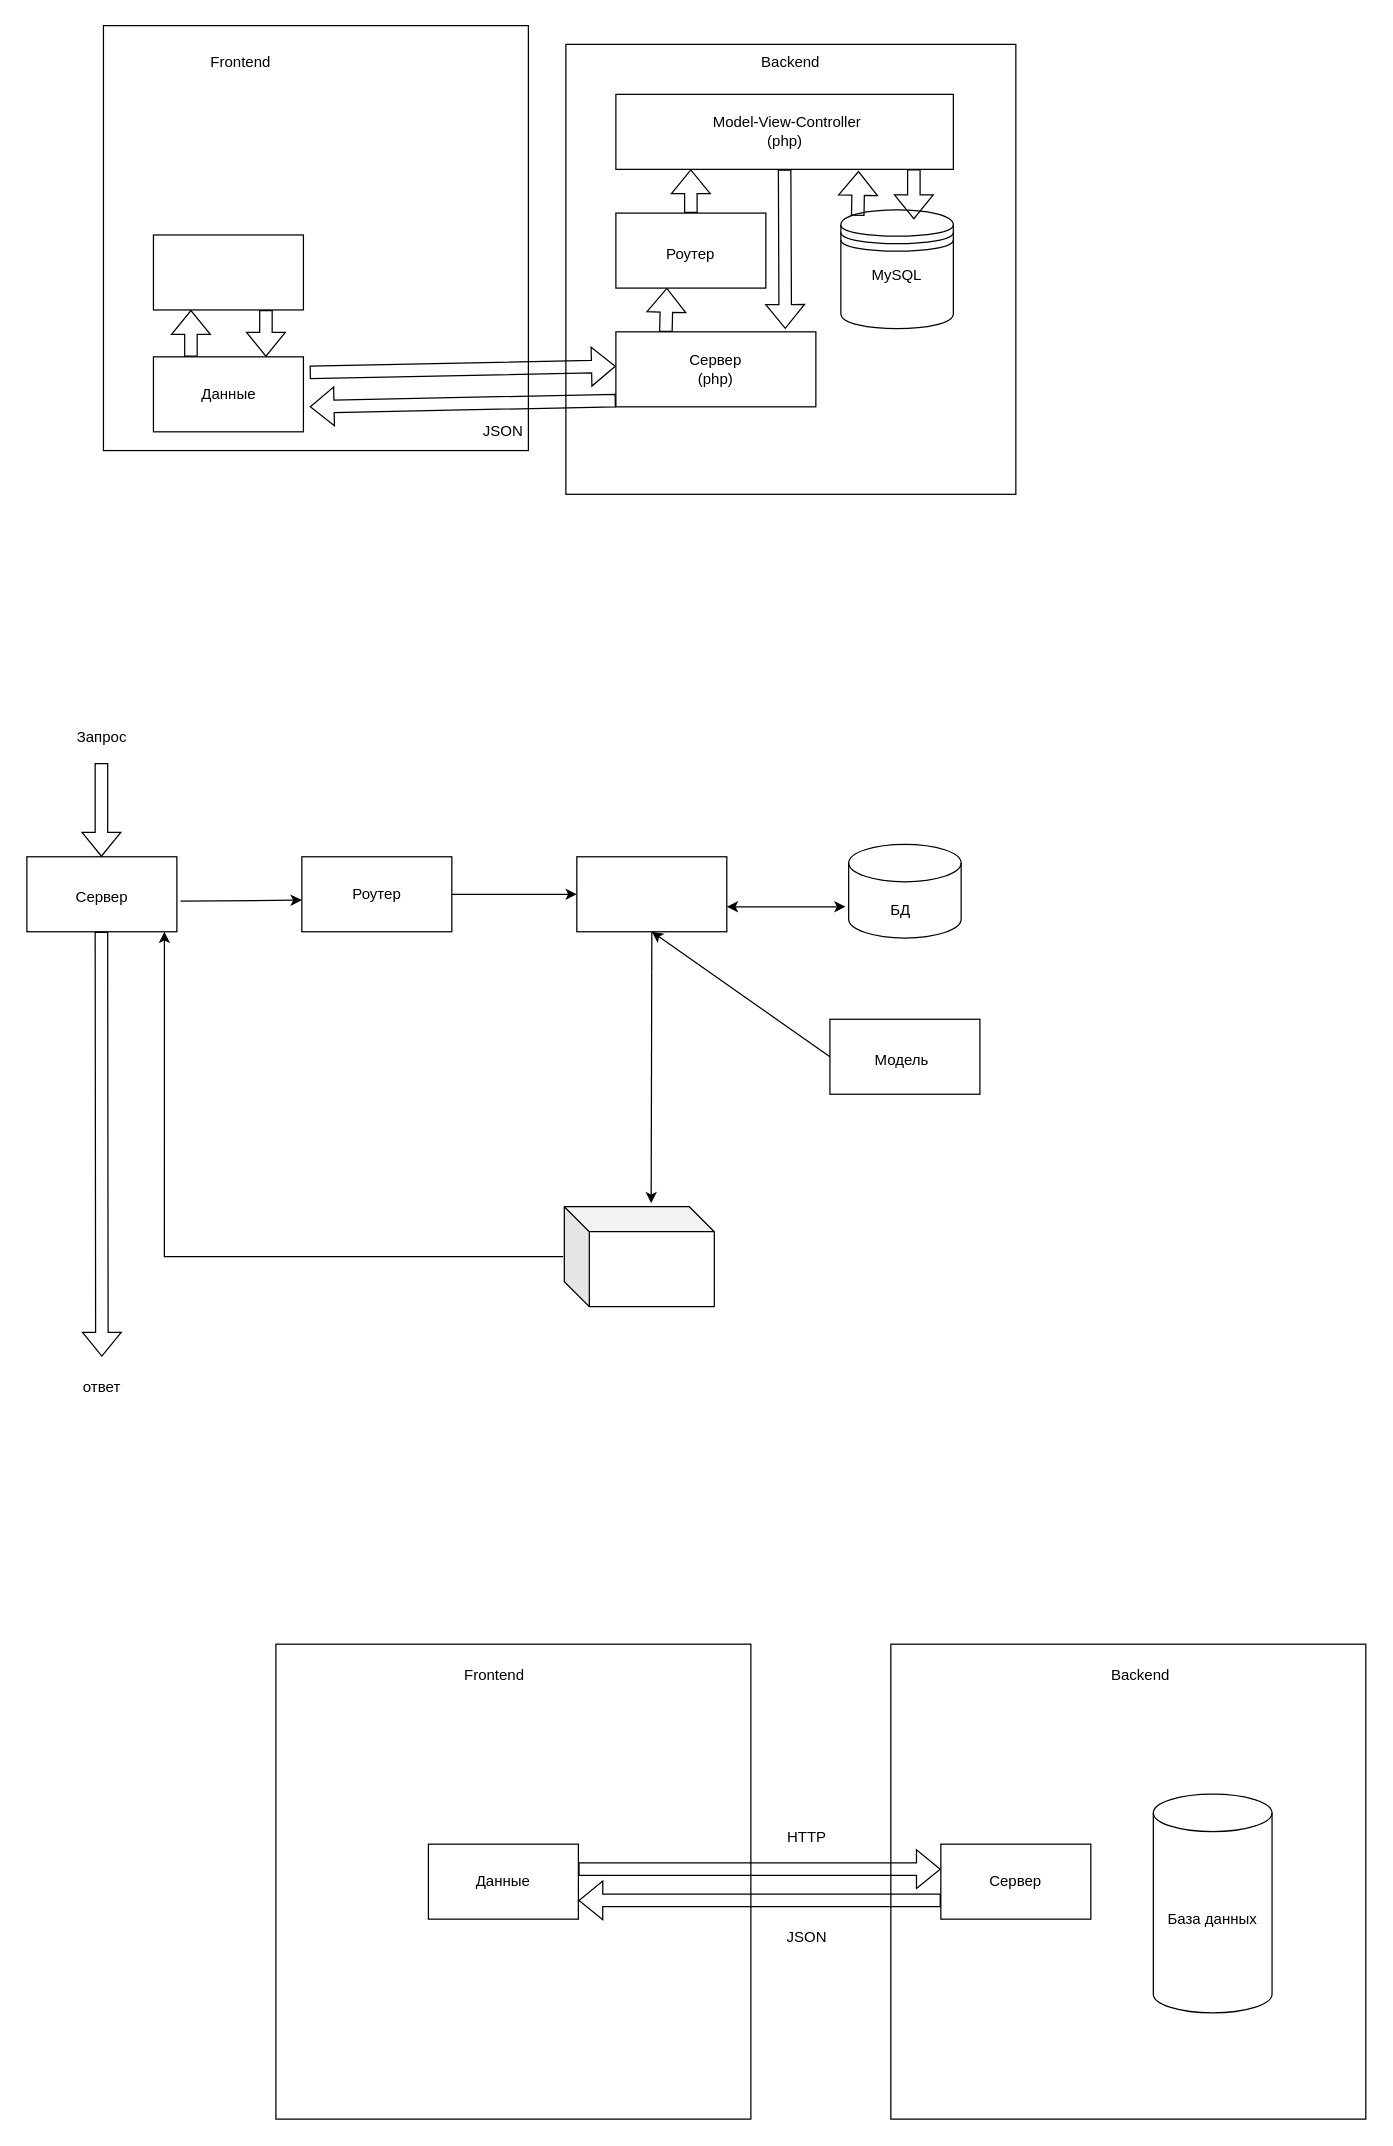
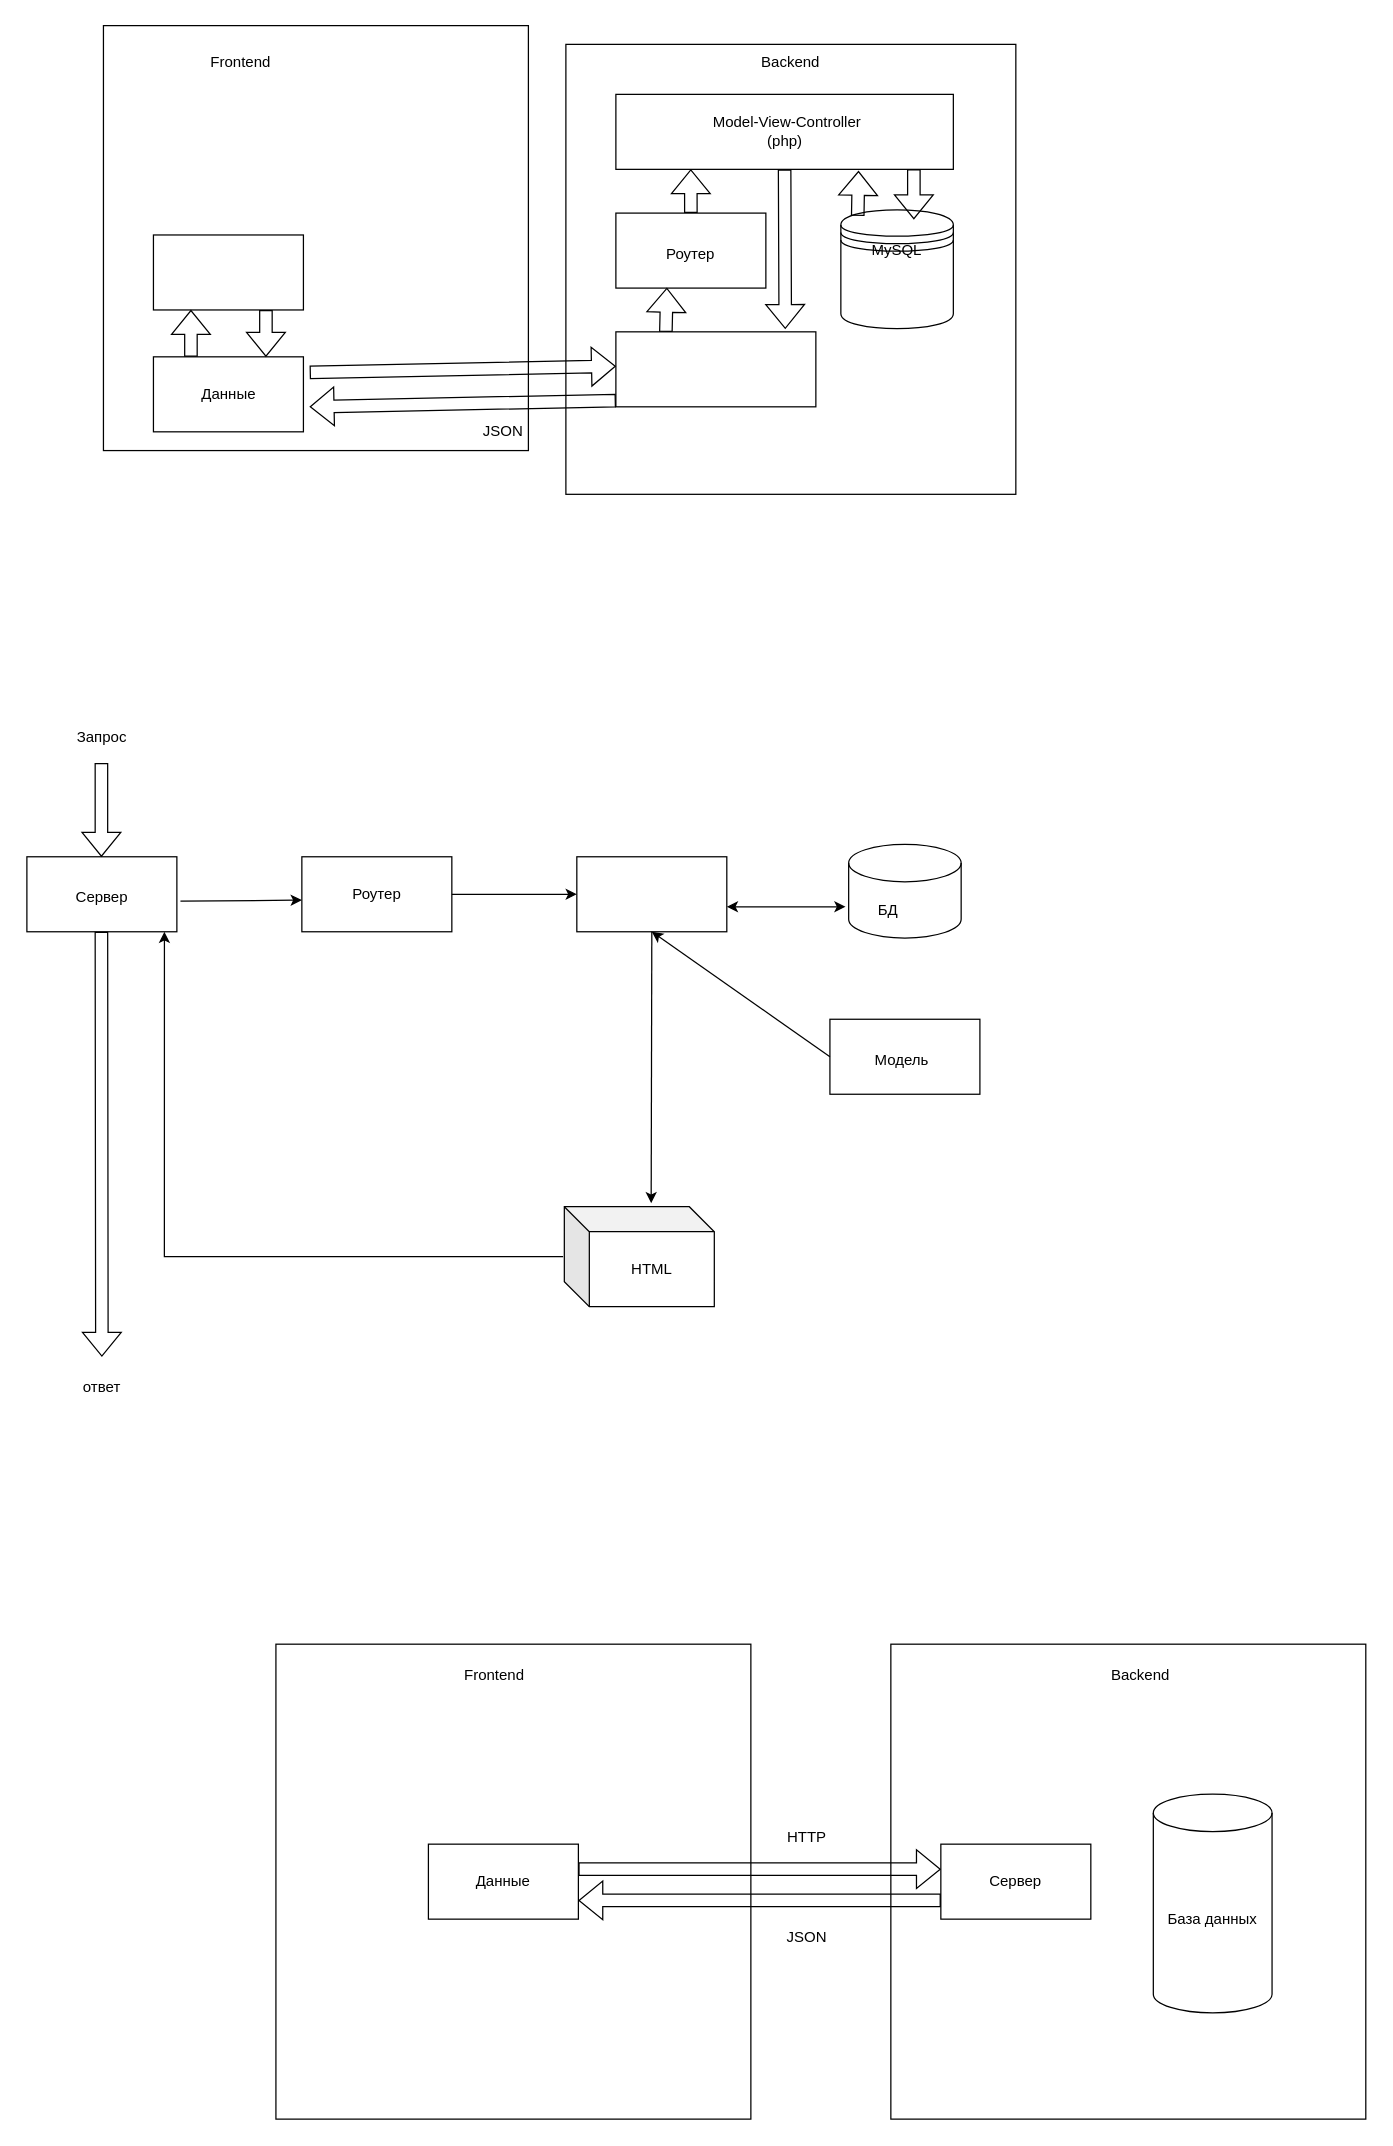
(897, 276) -> (897, 251)
(716, 369) -> none
(901, 911) -> (888, 911)
none -> (652, 1269)
